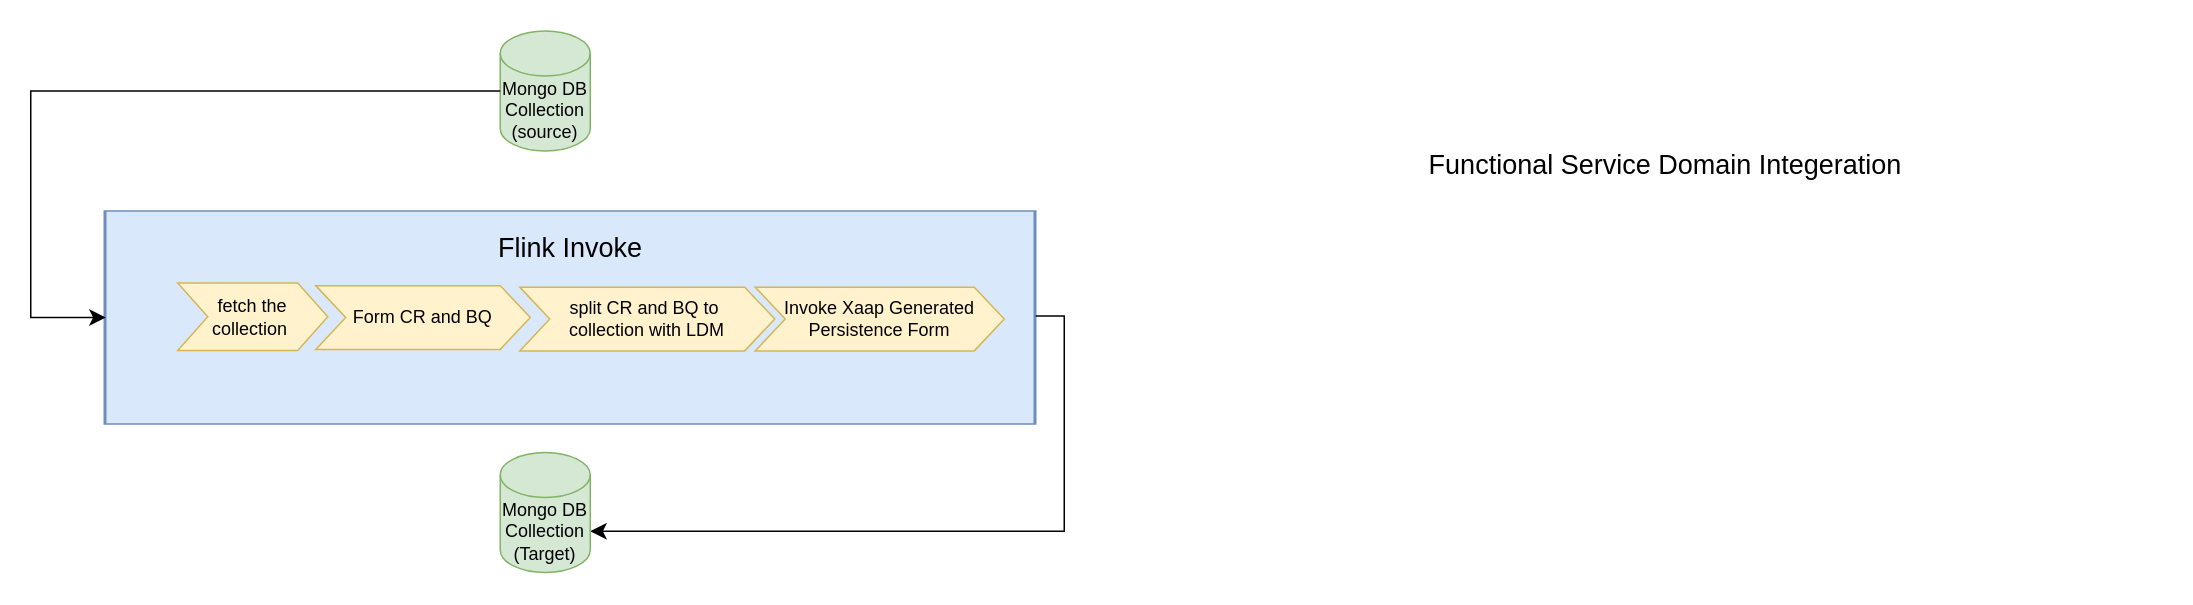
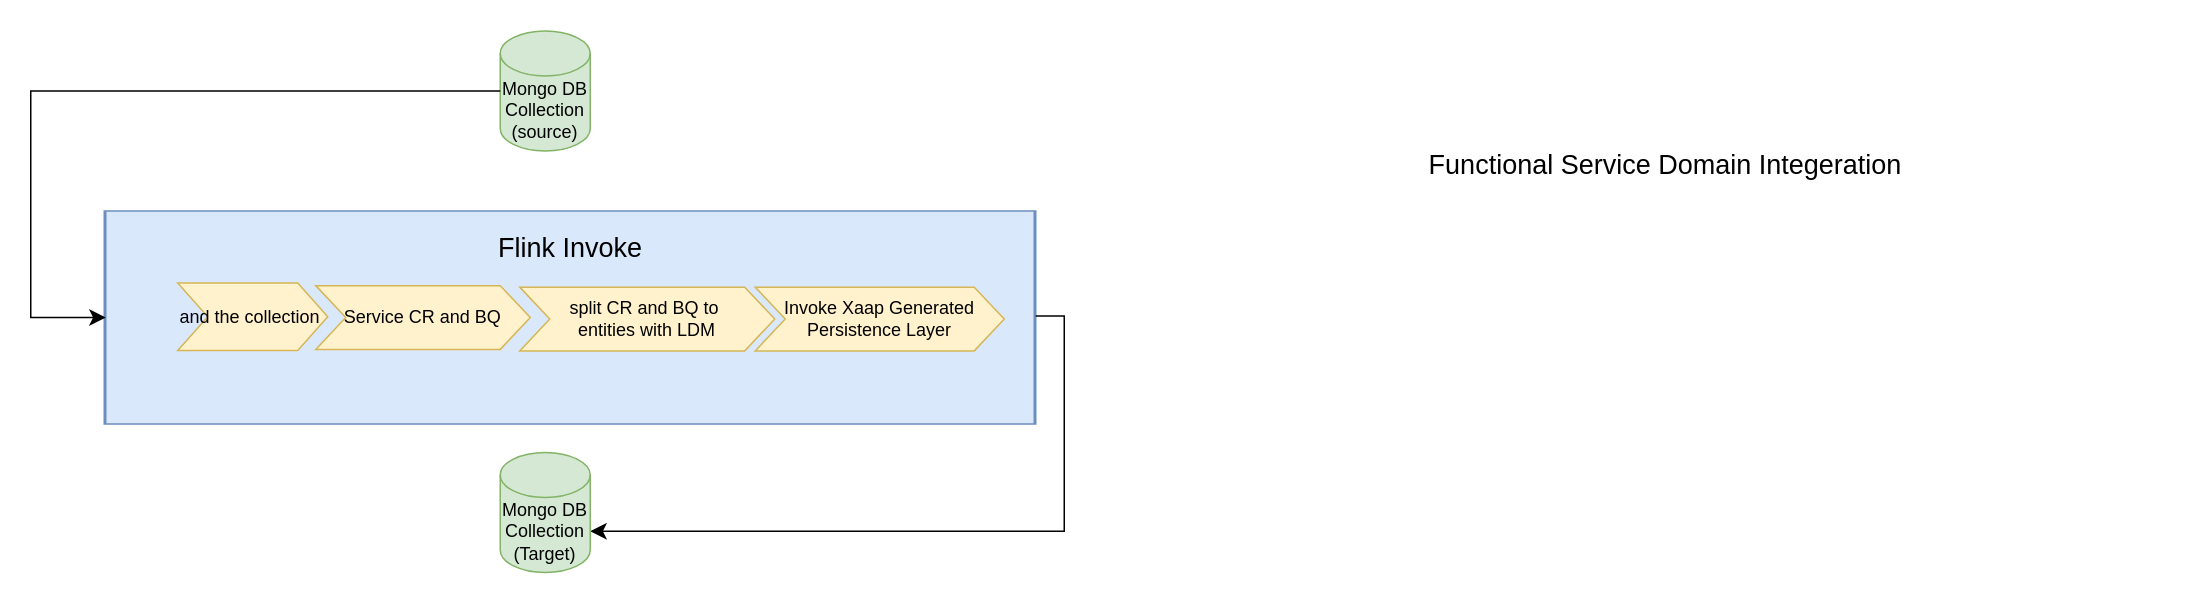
(253, 317) -> (253, 317)
(423, 317) -> (423, 317)
(647, 319) -> (647, 319)
(880, 319) -> (880, 319)
